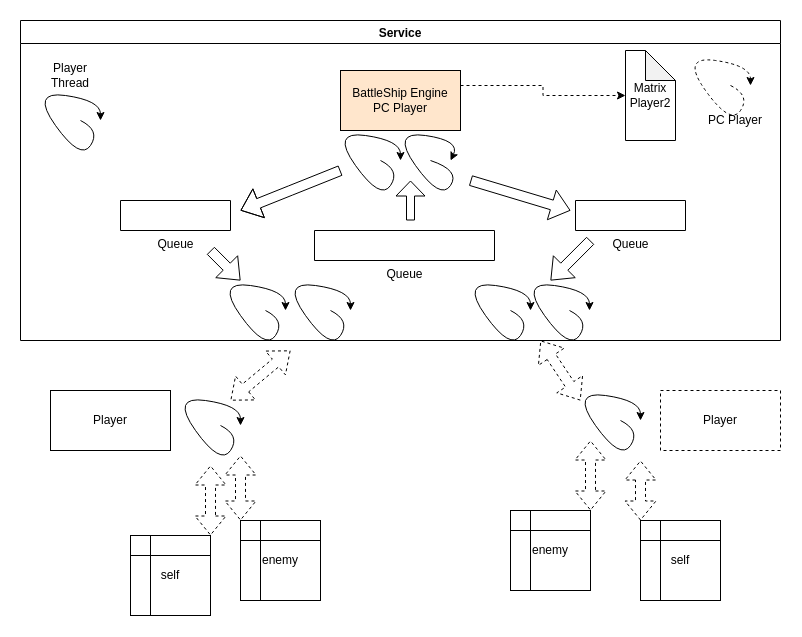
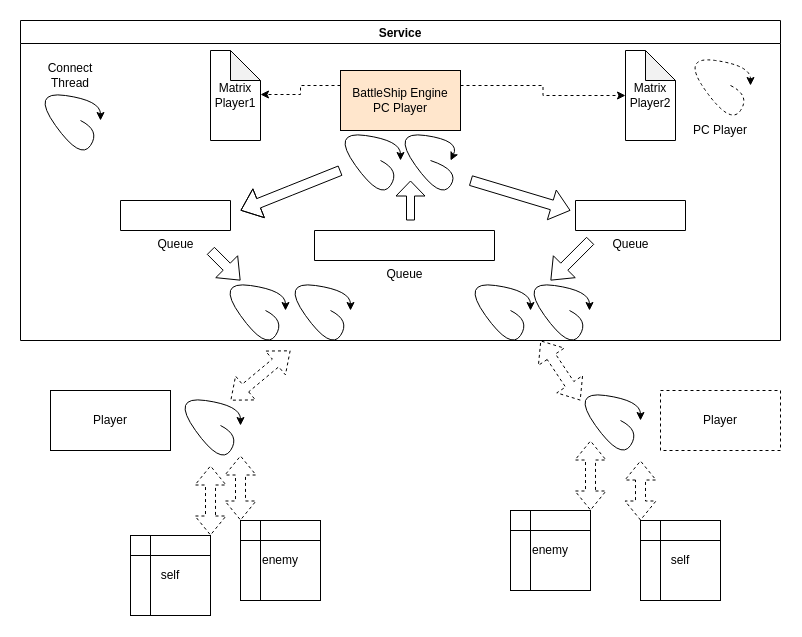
(71, 76) -> (71, 76)
none -> (301, 87)
none -> (236, 96)
(736, 121) -> (721, 131)
